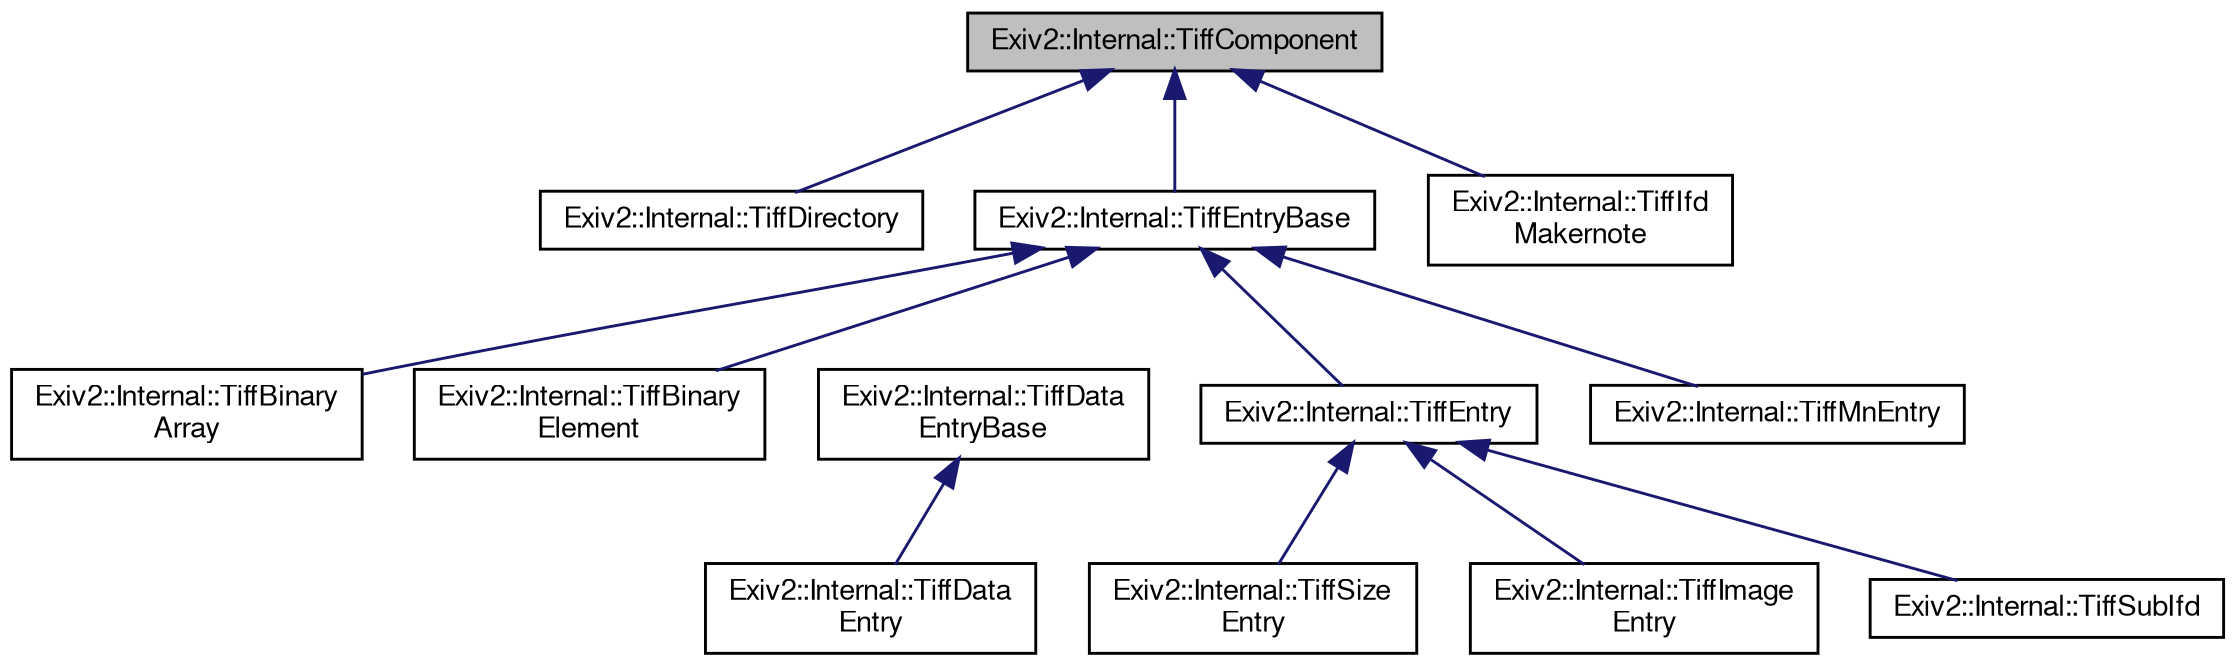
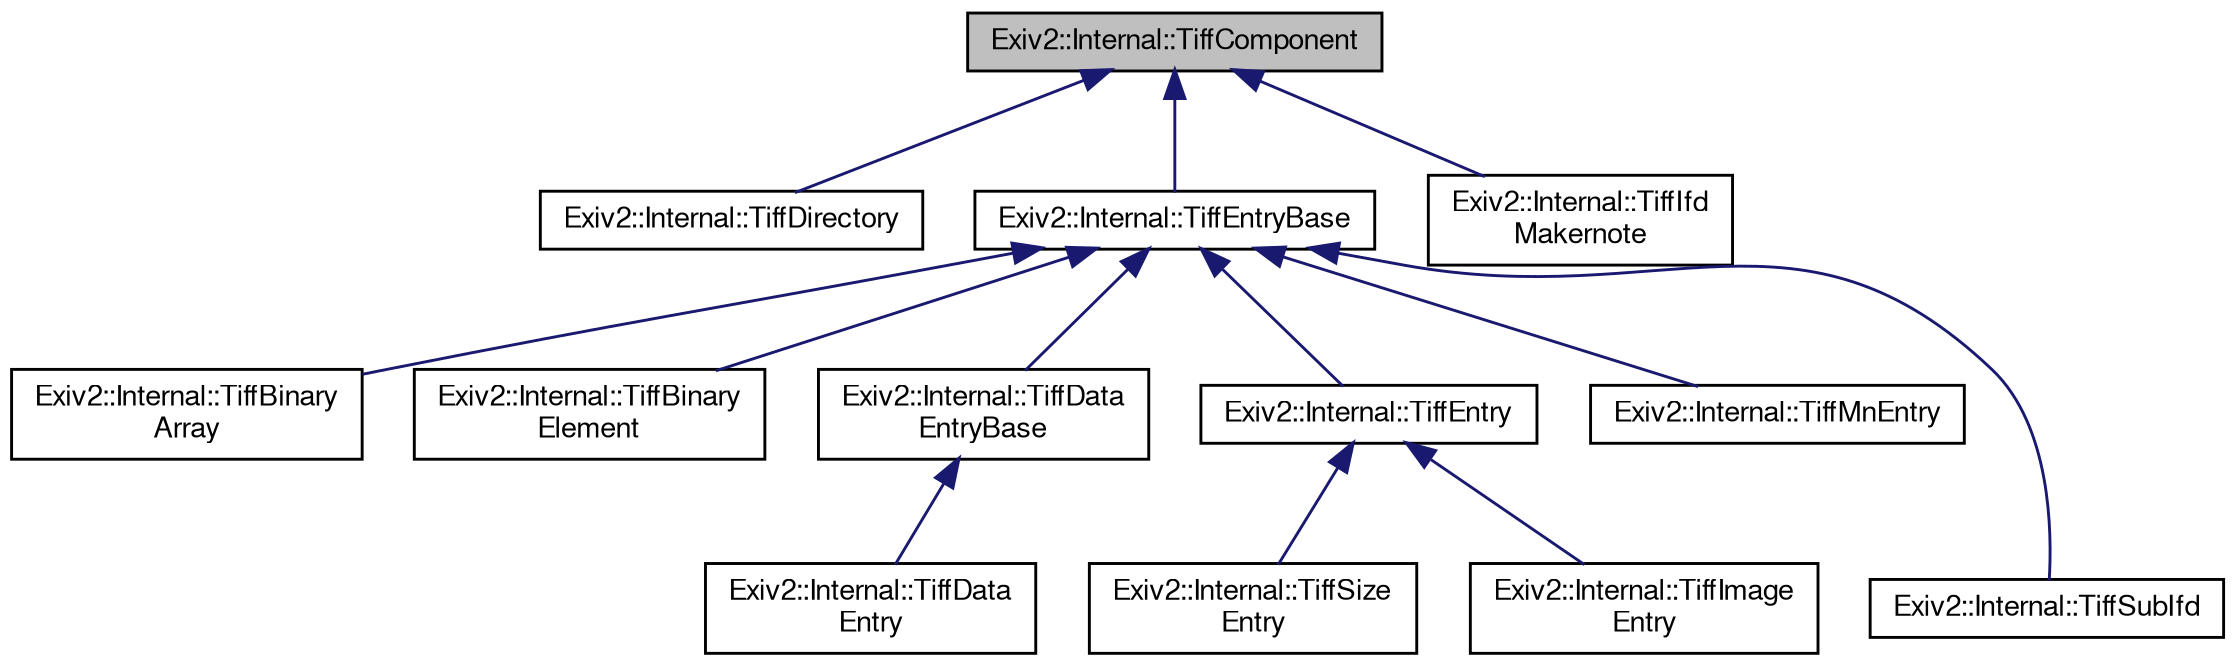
none -> (1077, 320)
(1722, 515) -> (1790, 269)
